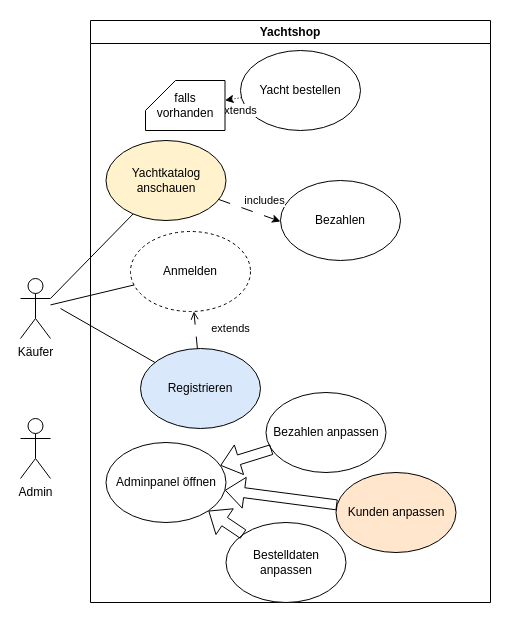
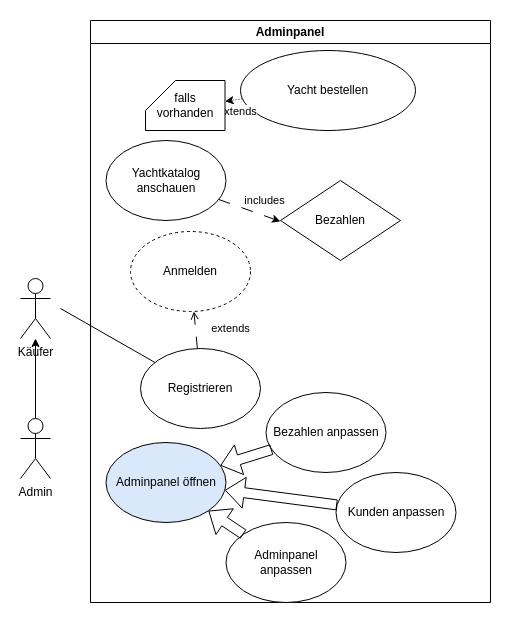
(291, 33) -> (291, 33)
(301, 91) -> (328, 91)
(166, 181) -> (166, 181)
(341, 221) -> (341, 221)
(92, 256) -> none
(92, 295) -> none
none -> (36, 382)
(201, 389) -> (201, 389)
(166, 483) -> (166, 483)
(396, 513) -> (396, 513)
(287, 563) -> (287, 563)
